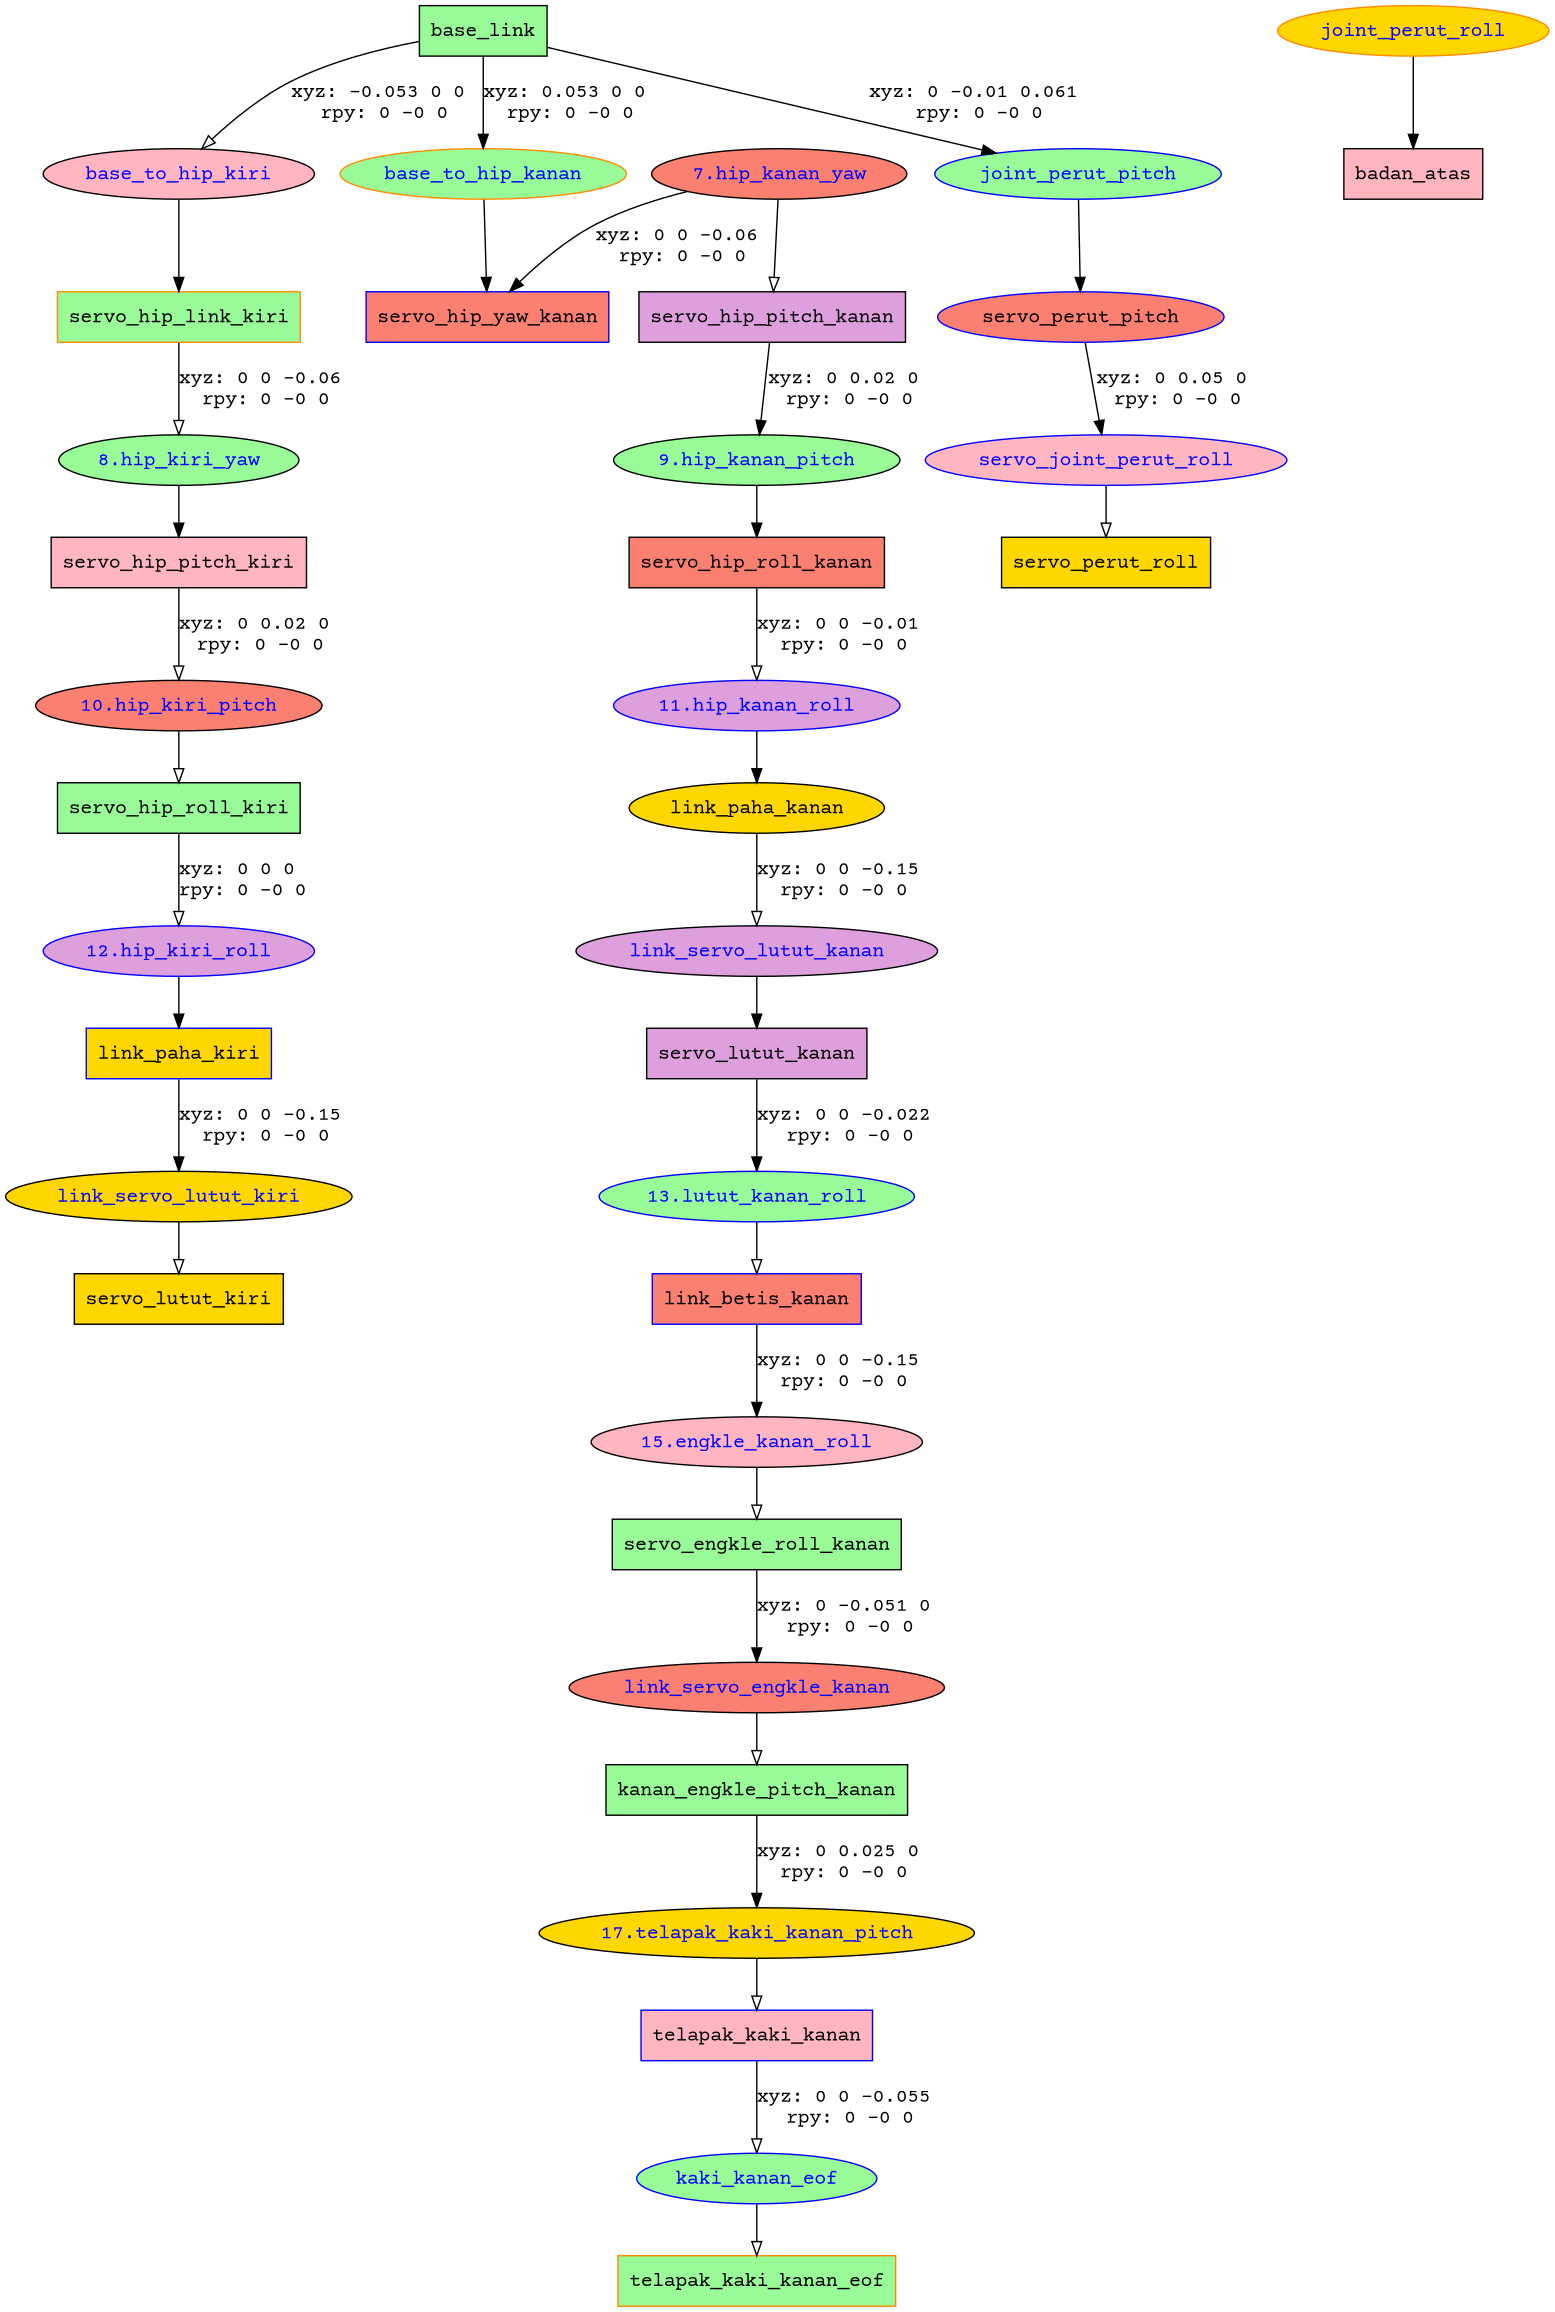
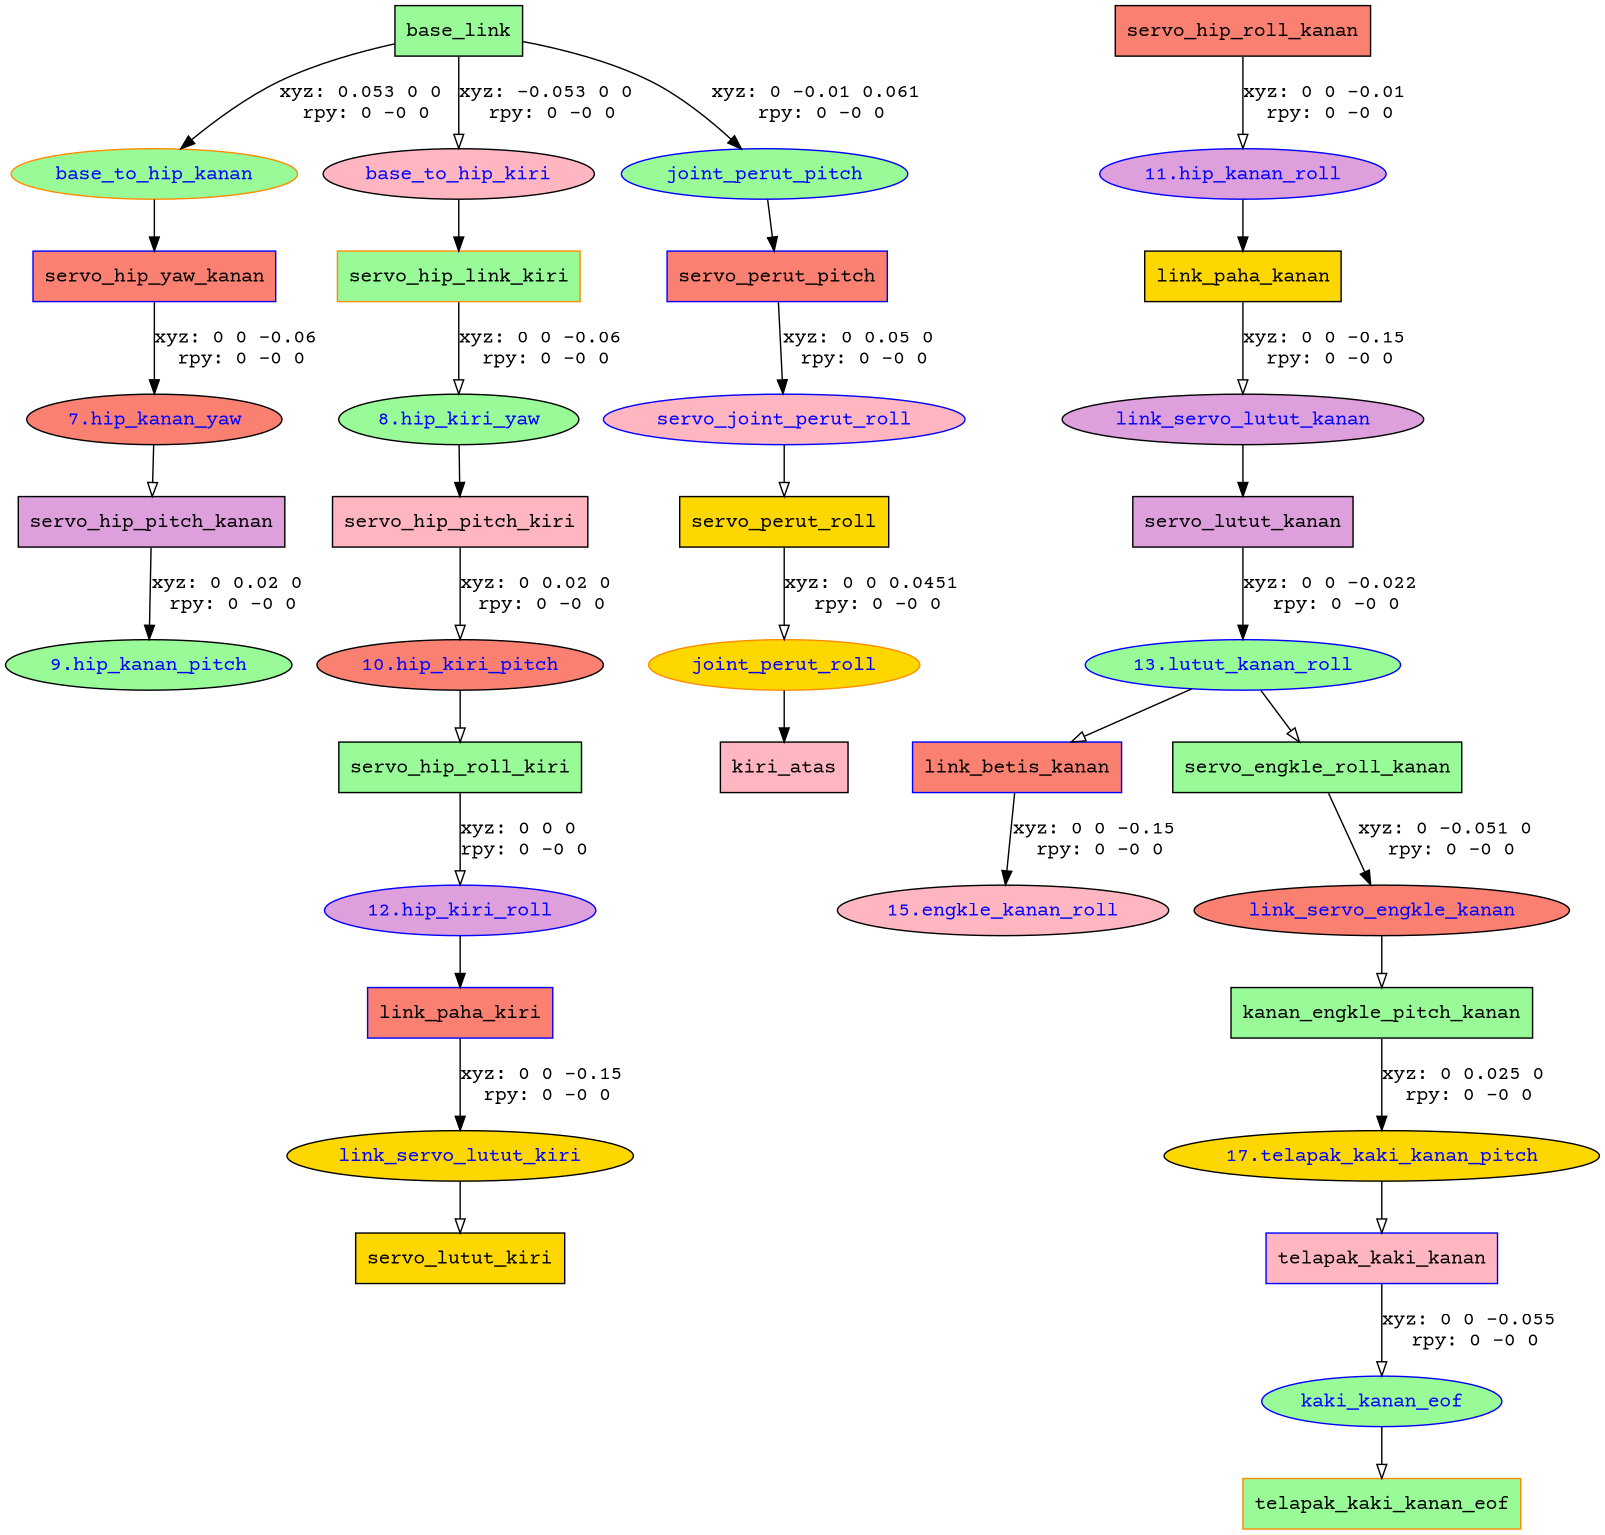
(1413, 174) -> (784, 767)
(597, 224) -> (154, 341)
(1081, 317) -> (777, 276)
(757, 504) -> none
none -> (784, 586)
(757, 808) -> (1243, 276)
(179, 1053) -> (460, 1013)
(757, 1486) -> (1276, 710)
